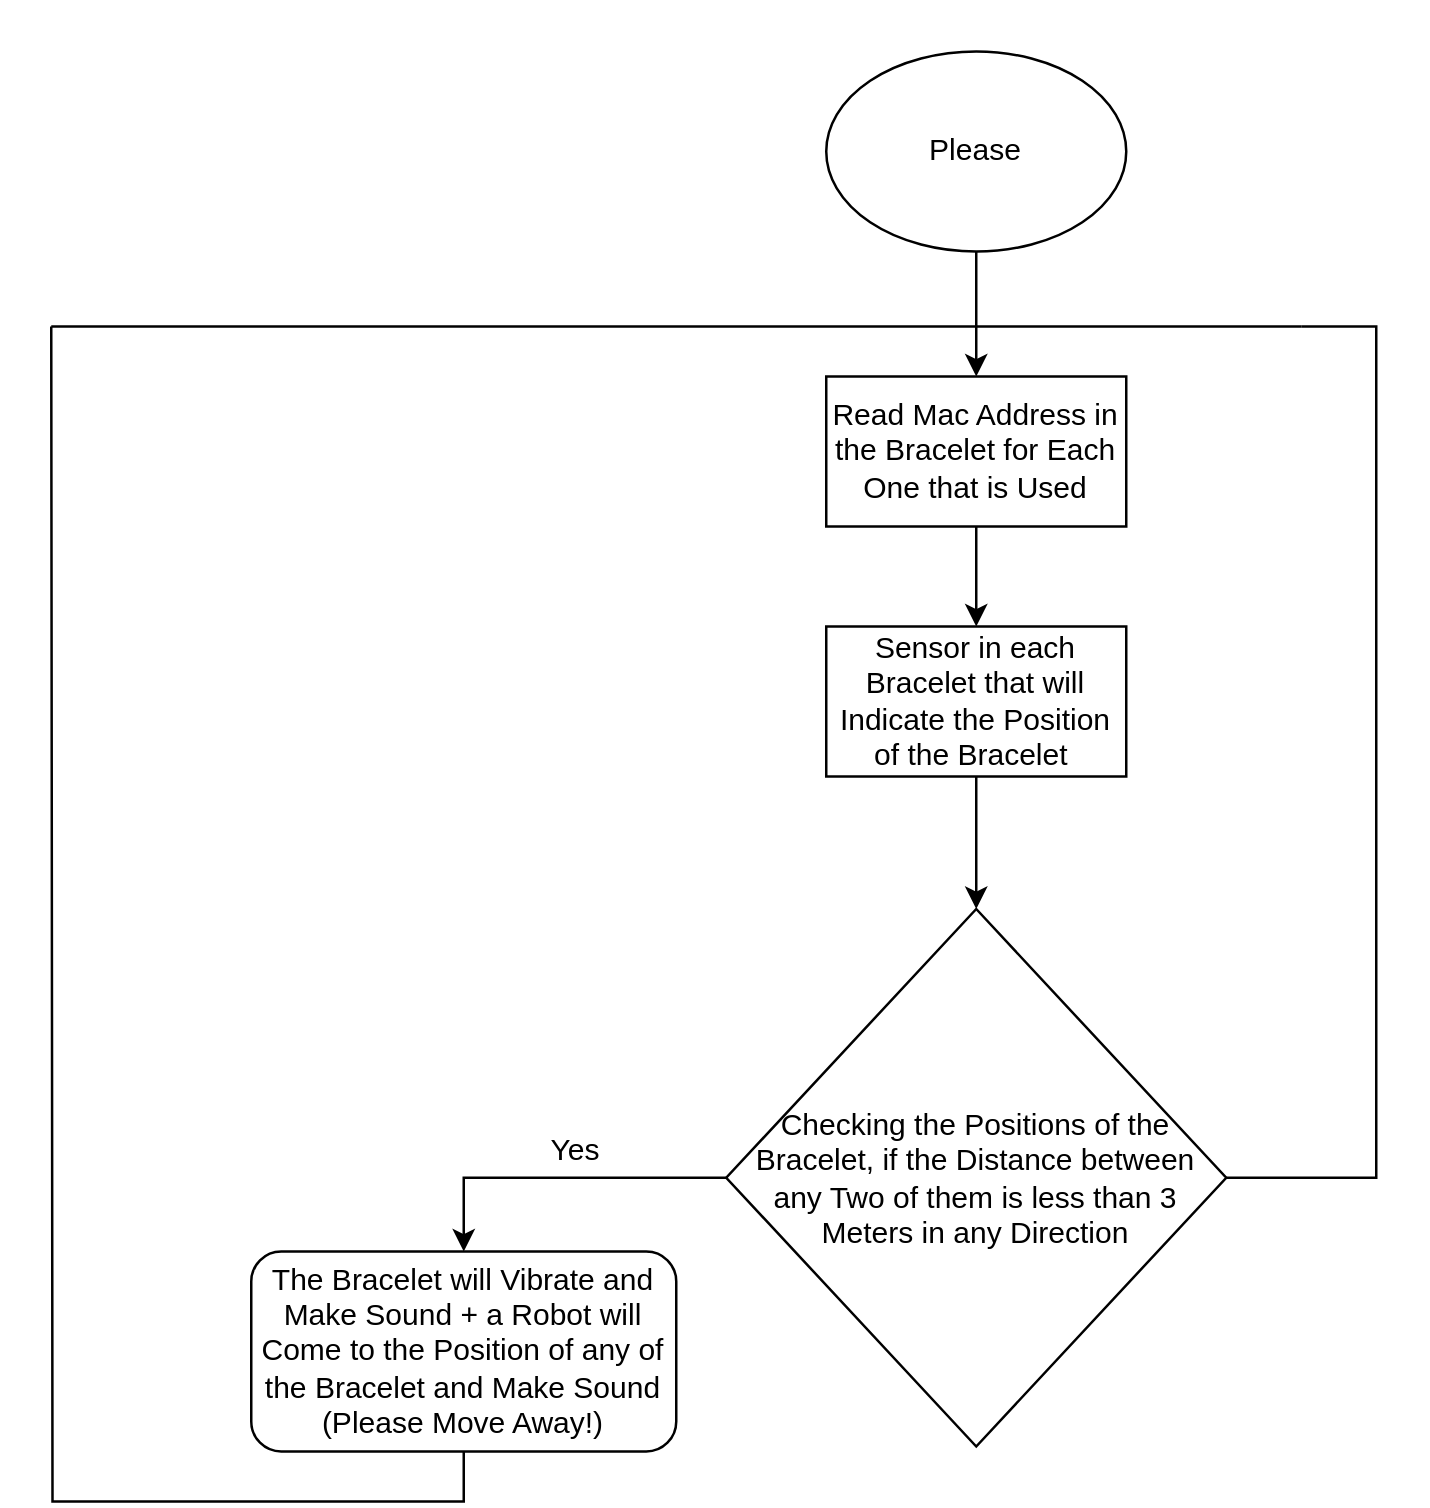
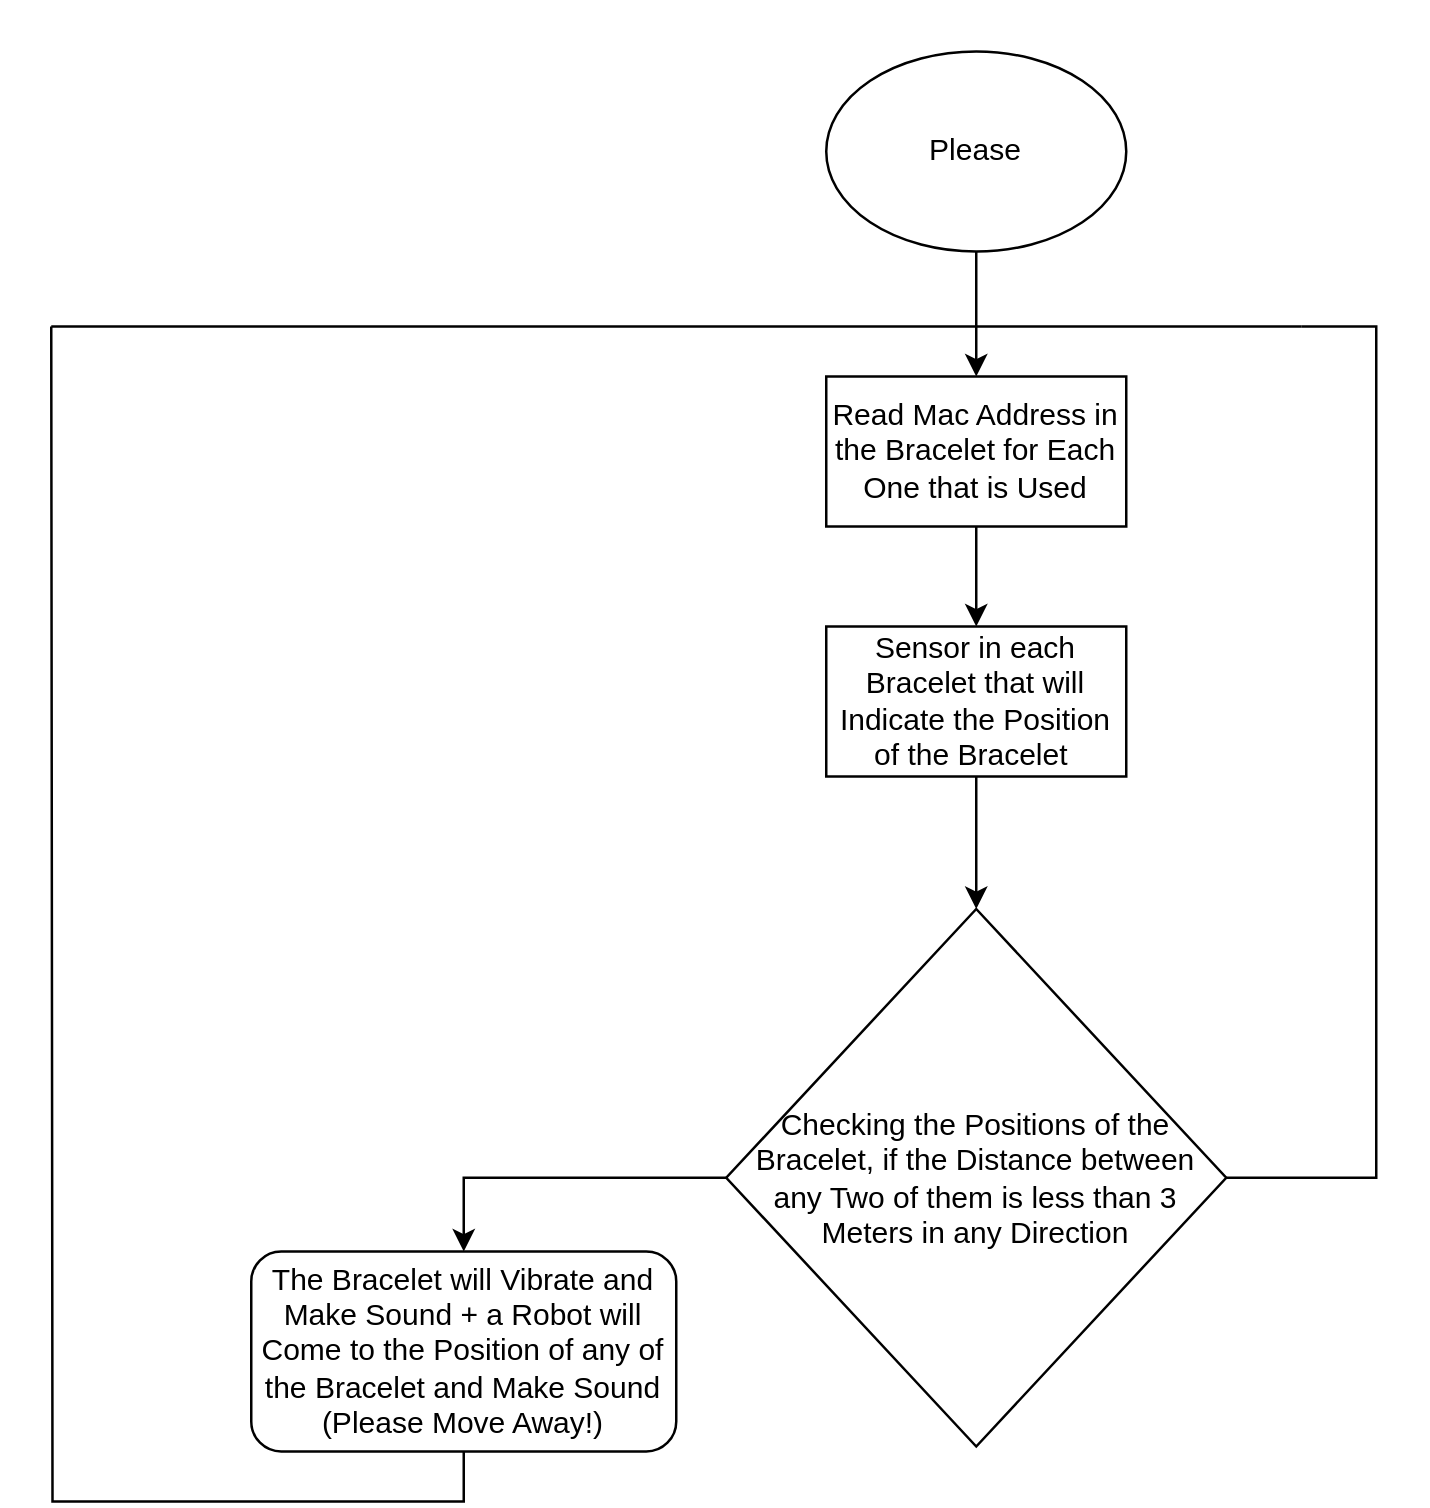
(576, 1151) -> none
